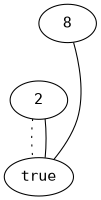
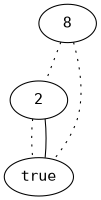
none -> (53, 62)
(80, 104) -> (80, 104)
